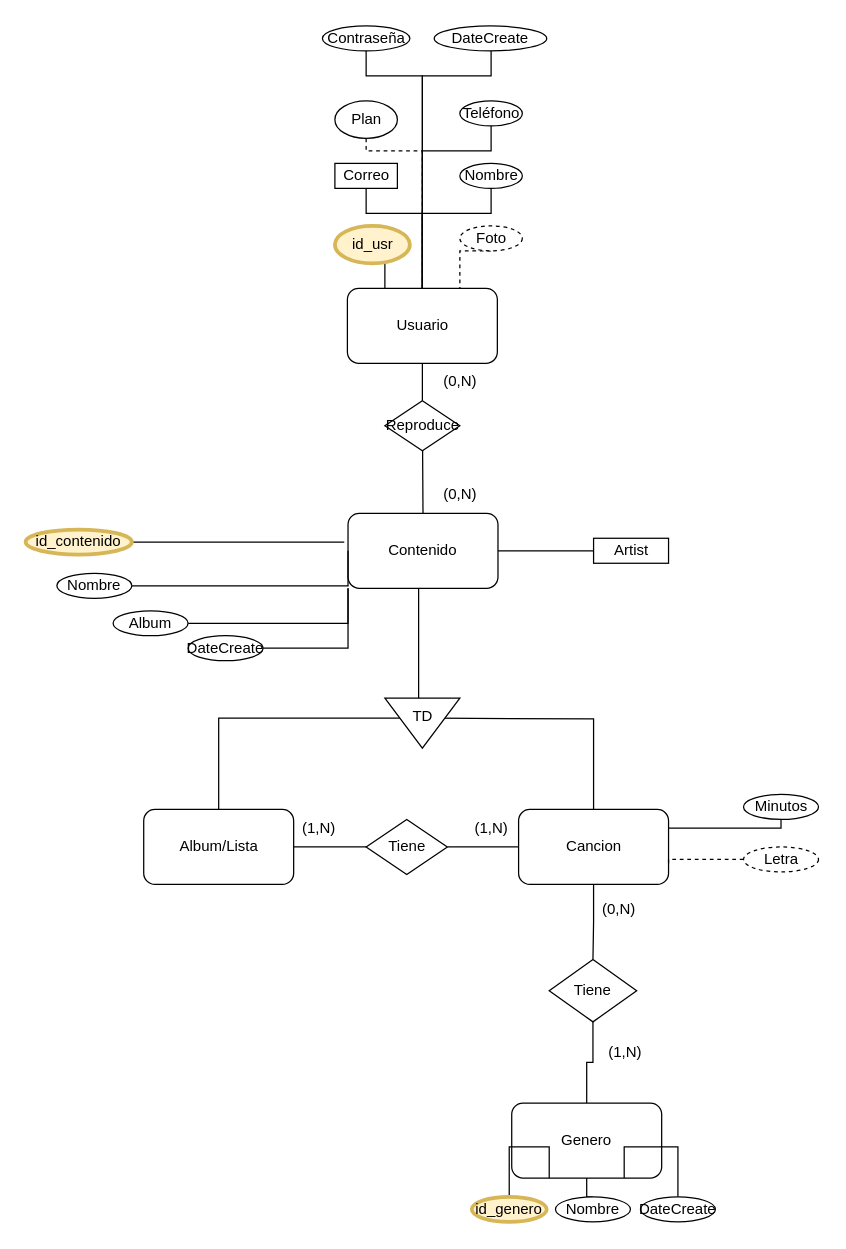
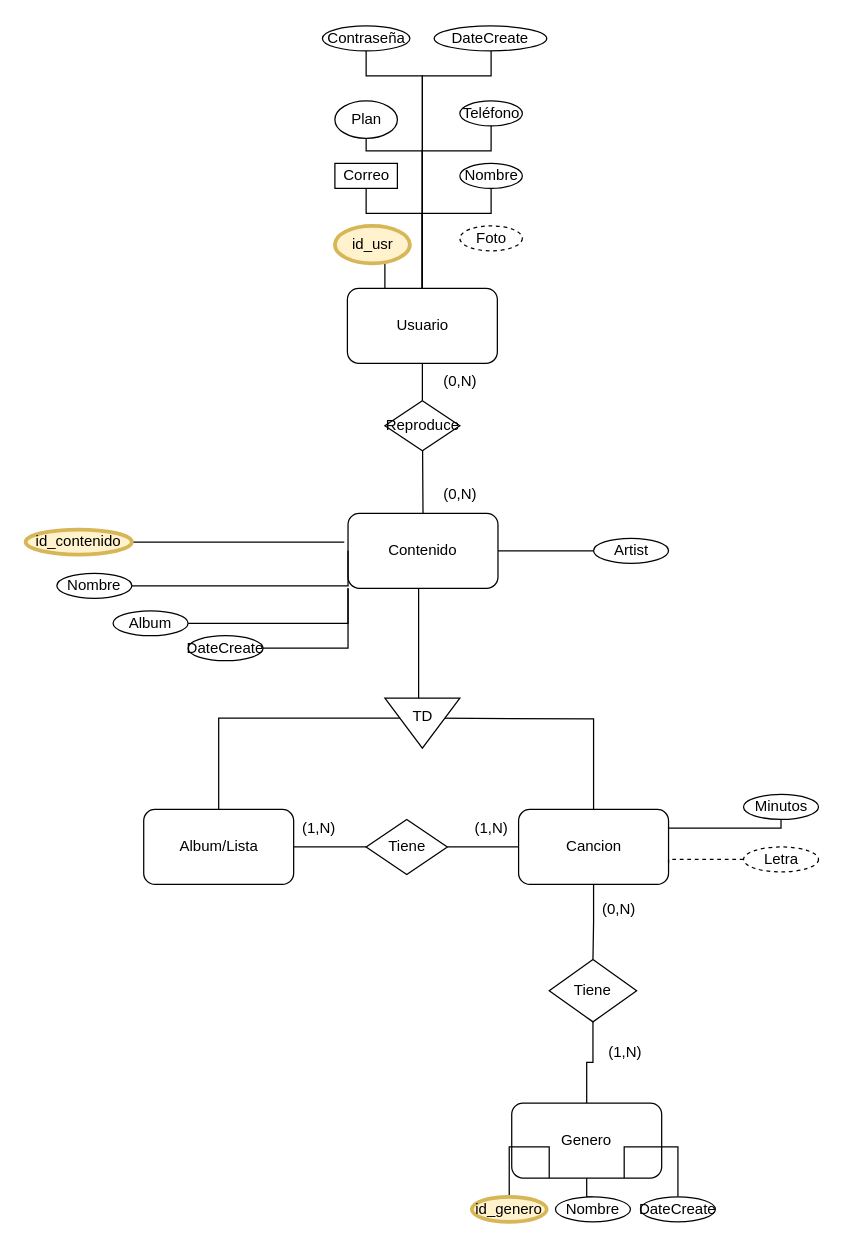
(388, 151) -> (388, 151)
(460, 254) -> none
(631, 551) -> (631, 551)
